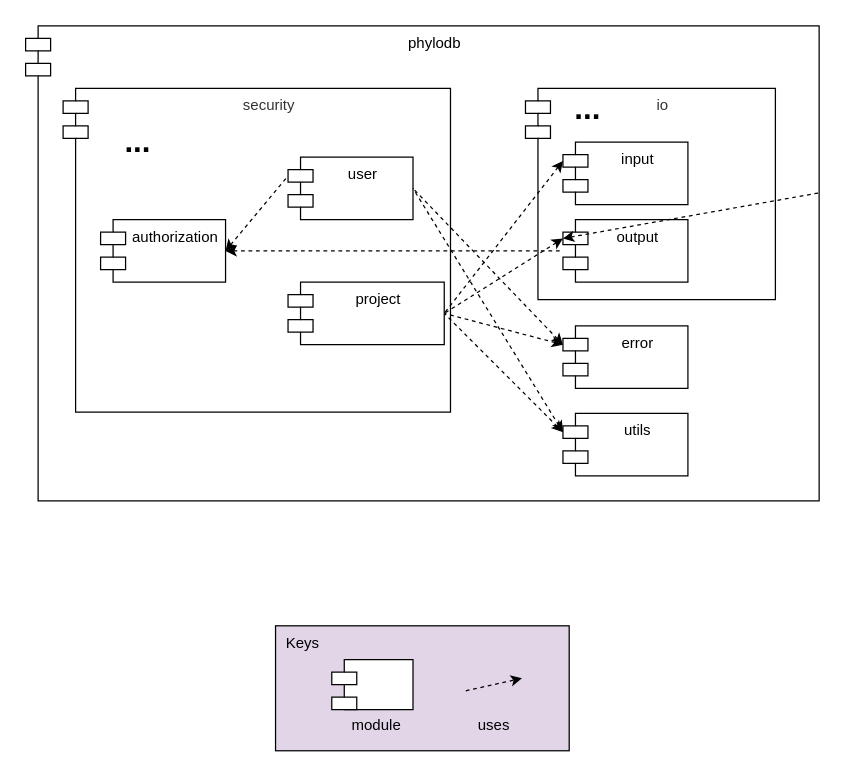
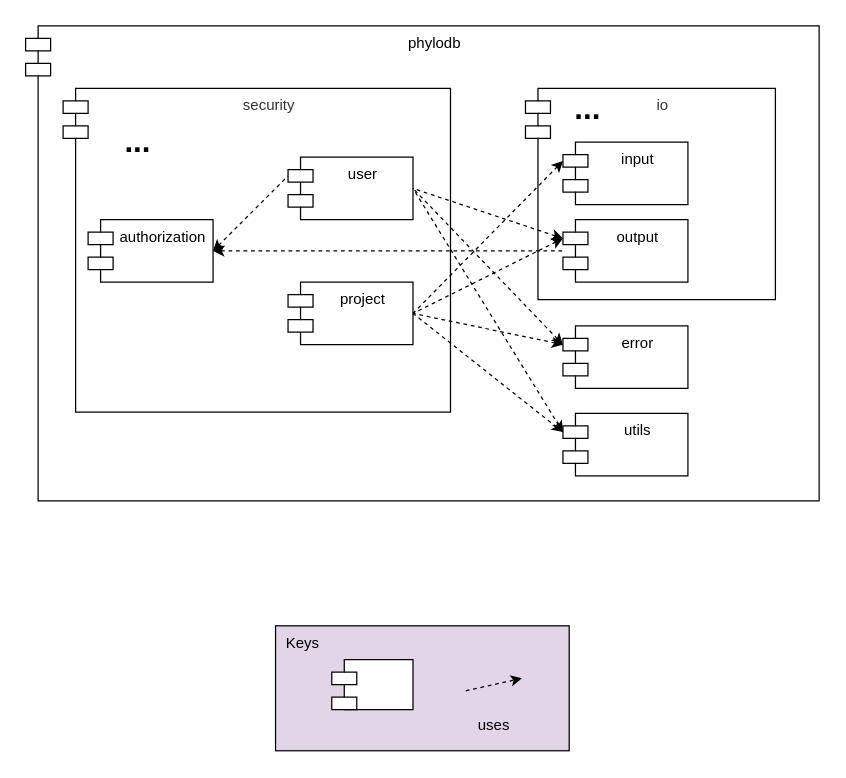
(744, 206) -> (486, 213)
(163, 251) -> (151, 251)
(366, 313) -> (351, 313)
(376, 726) -> none
